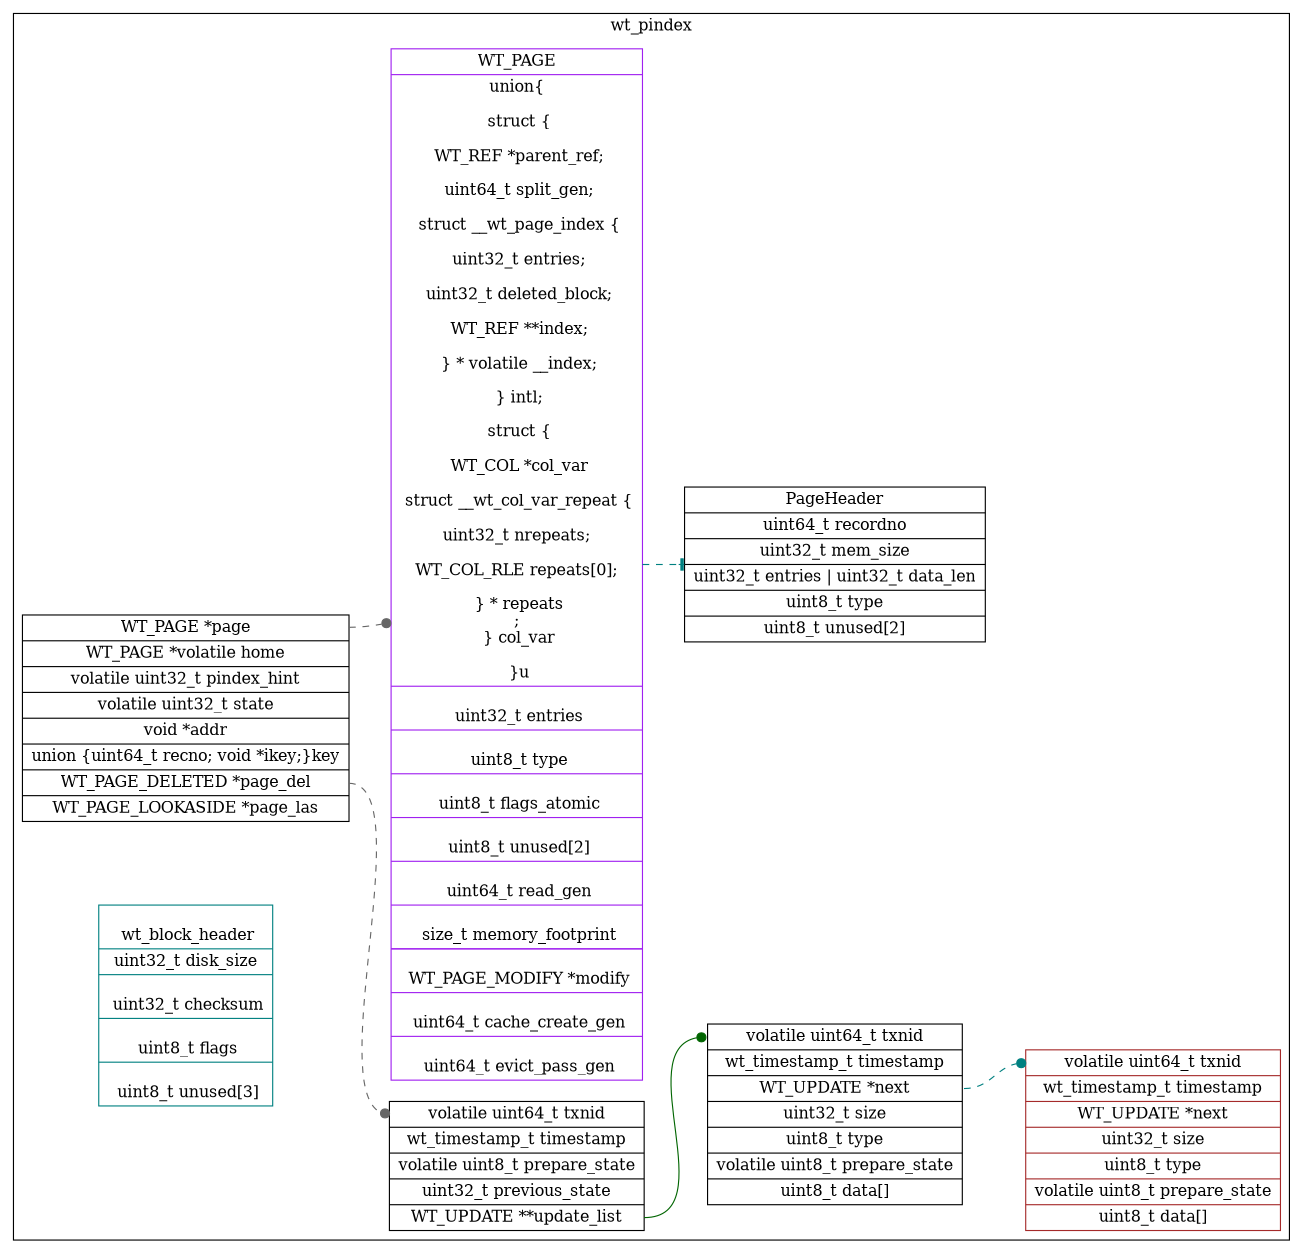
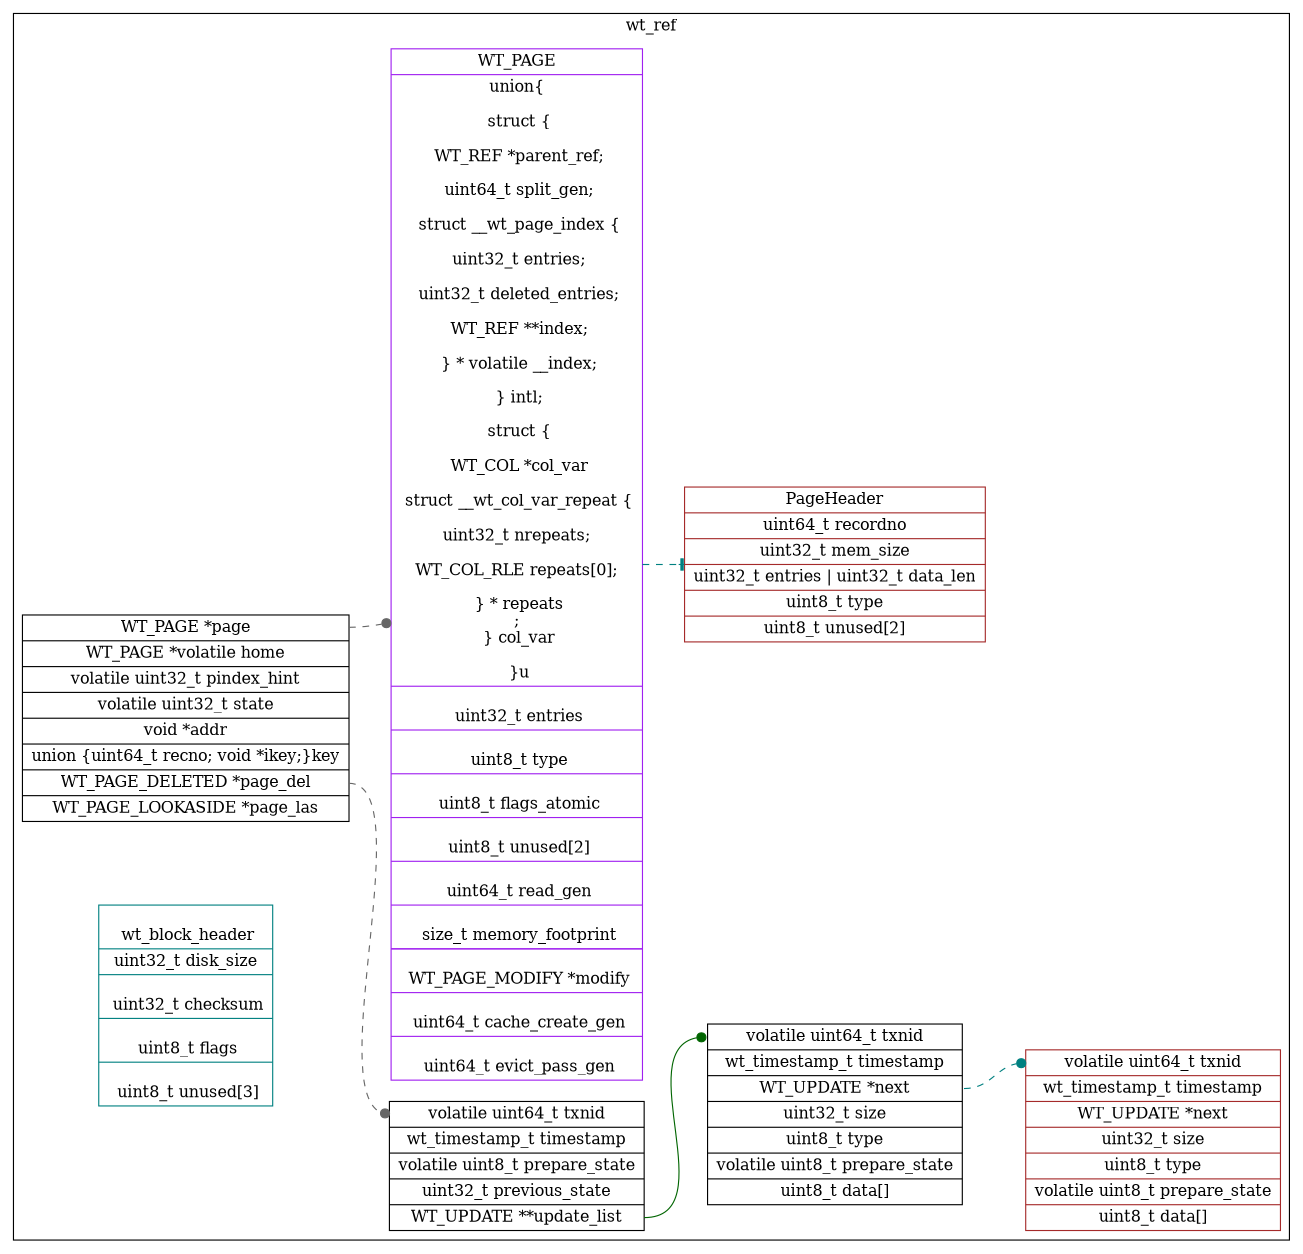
(651, 26) -> (651, 26)
(517, 295) -> (517, 295)
(835, 564) -> (835, 564)
